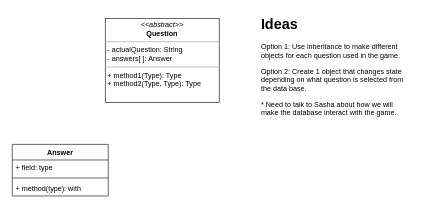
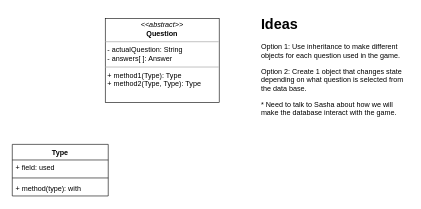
(60, 152) -> (60, 152)
(37, 168) -> (37, 168)
